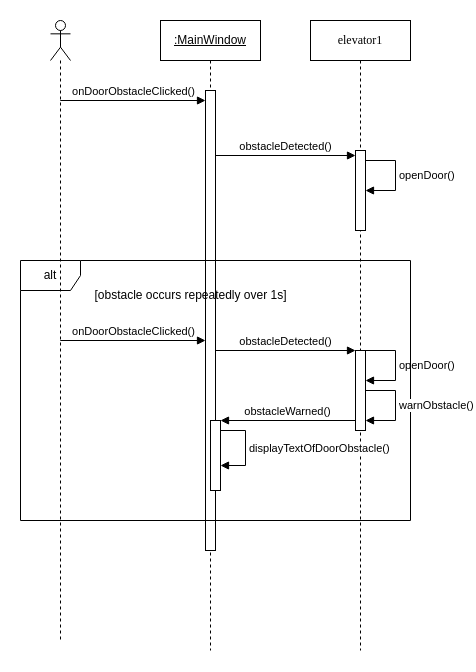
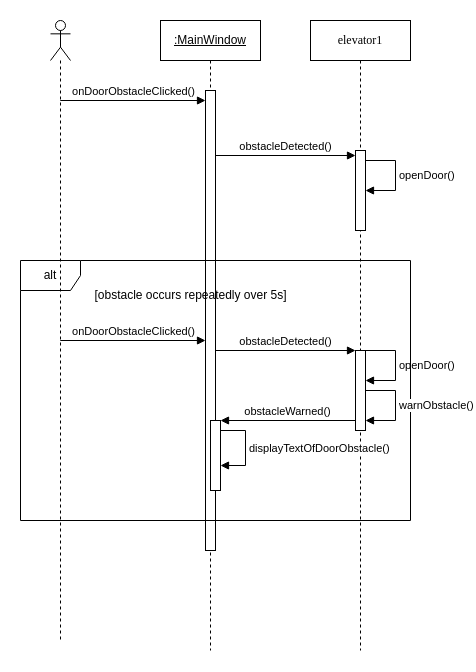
(191, 296) -> (191, 296)
